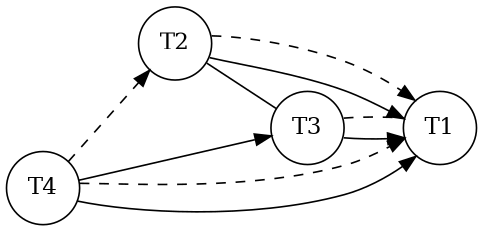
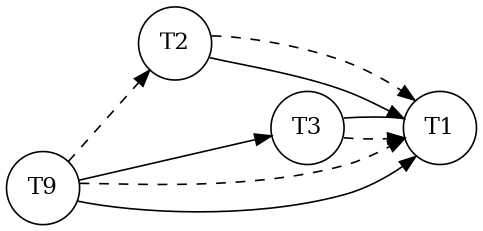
(241, 86) -> none
(374, 117) -> (374, 117)
(366, 139) -> (366, 139)
(43, 188) -> (43, 188)
